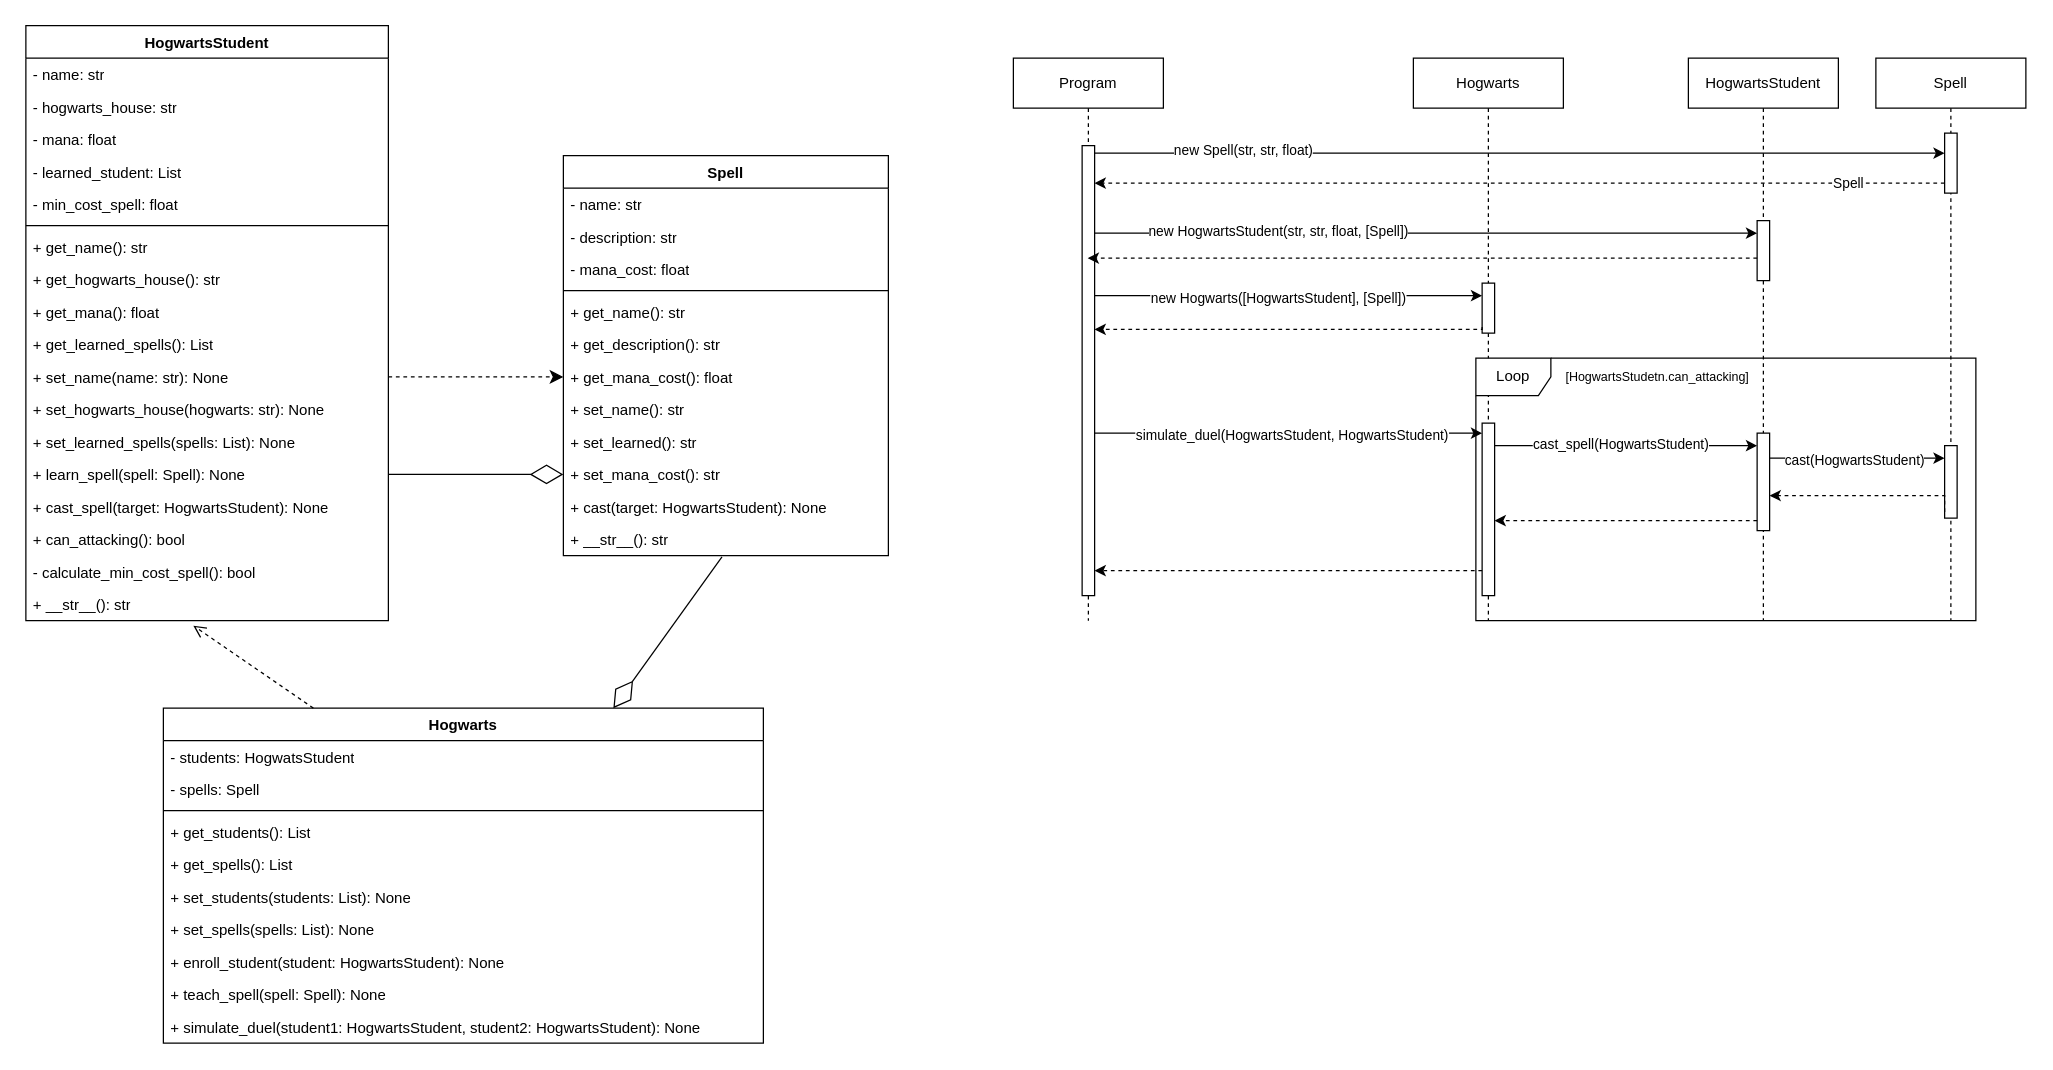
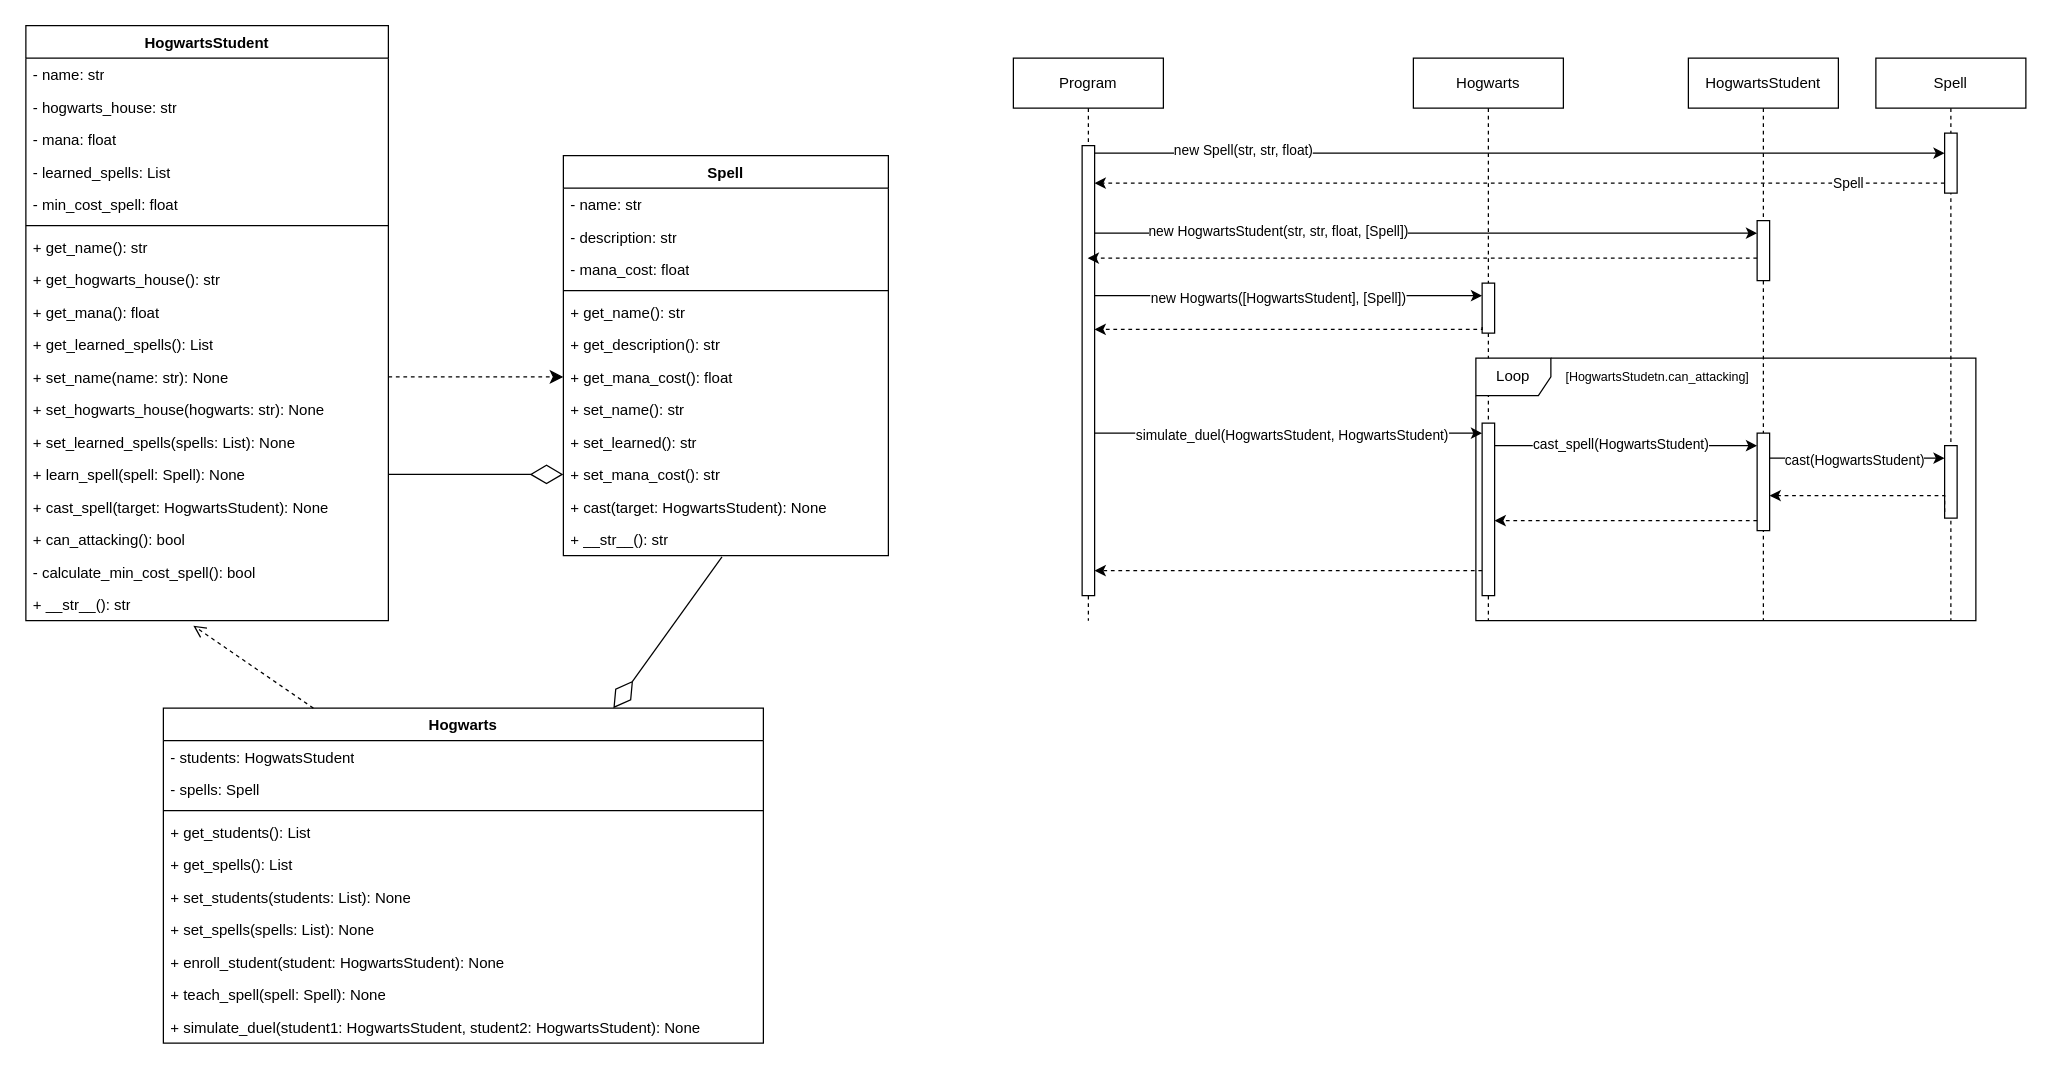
(120, 173) -> (112, 173)
